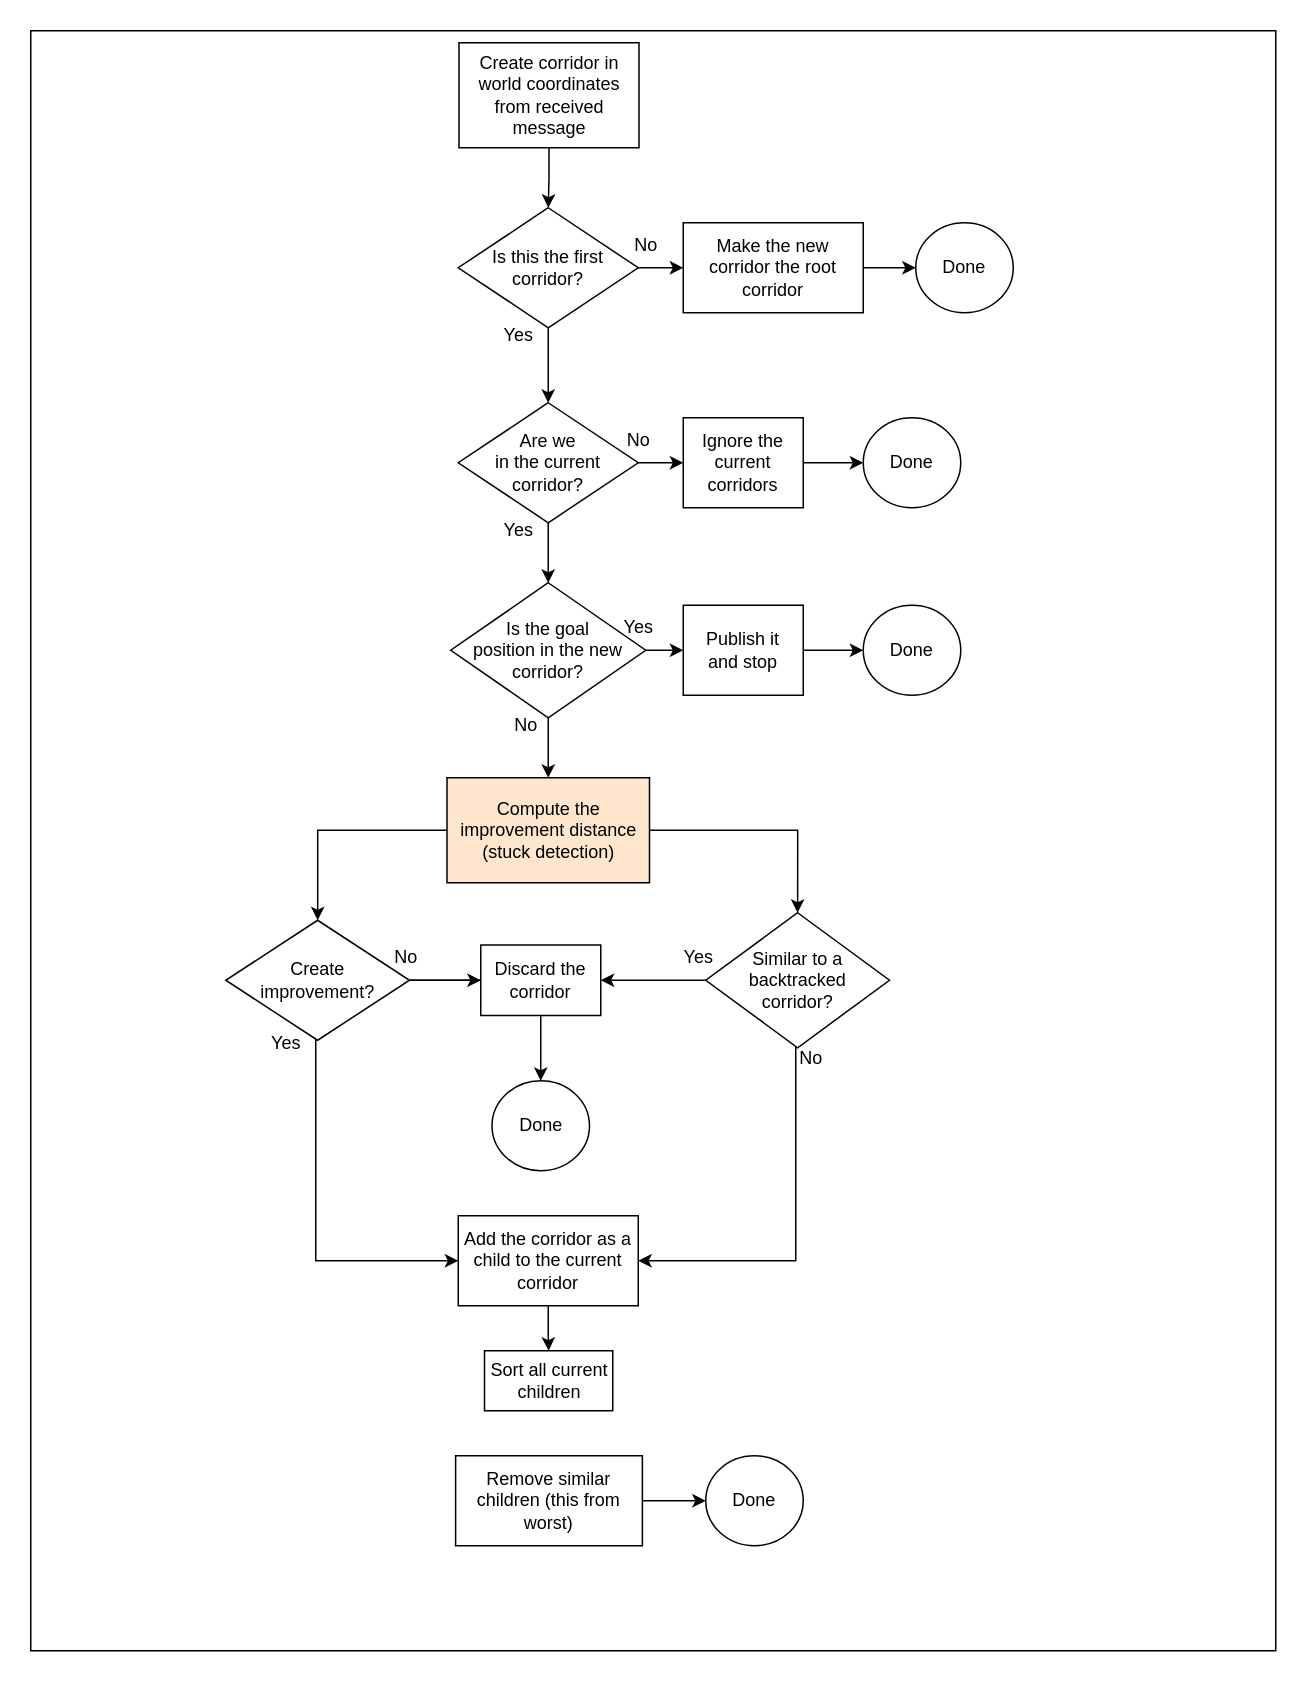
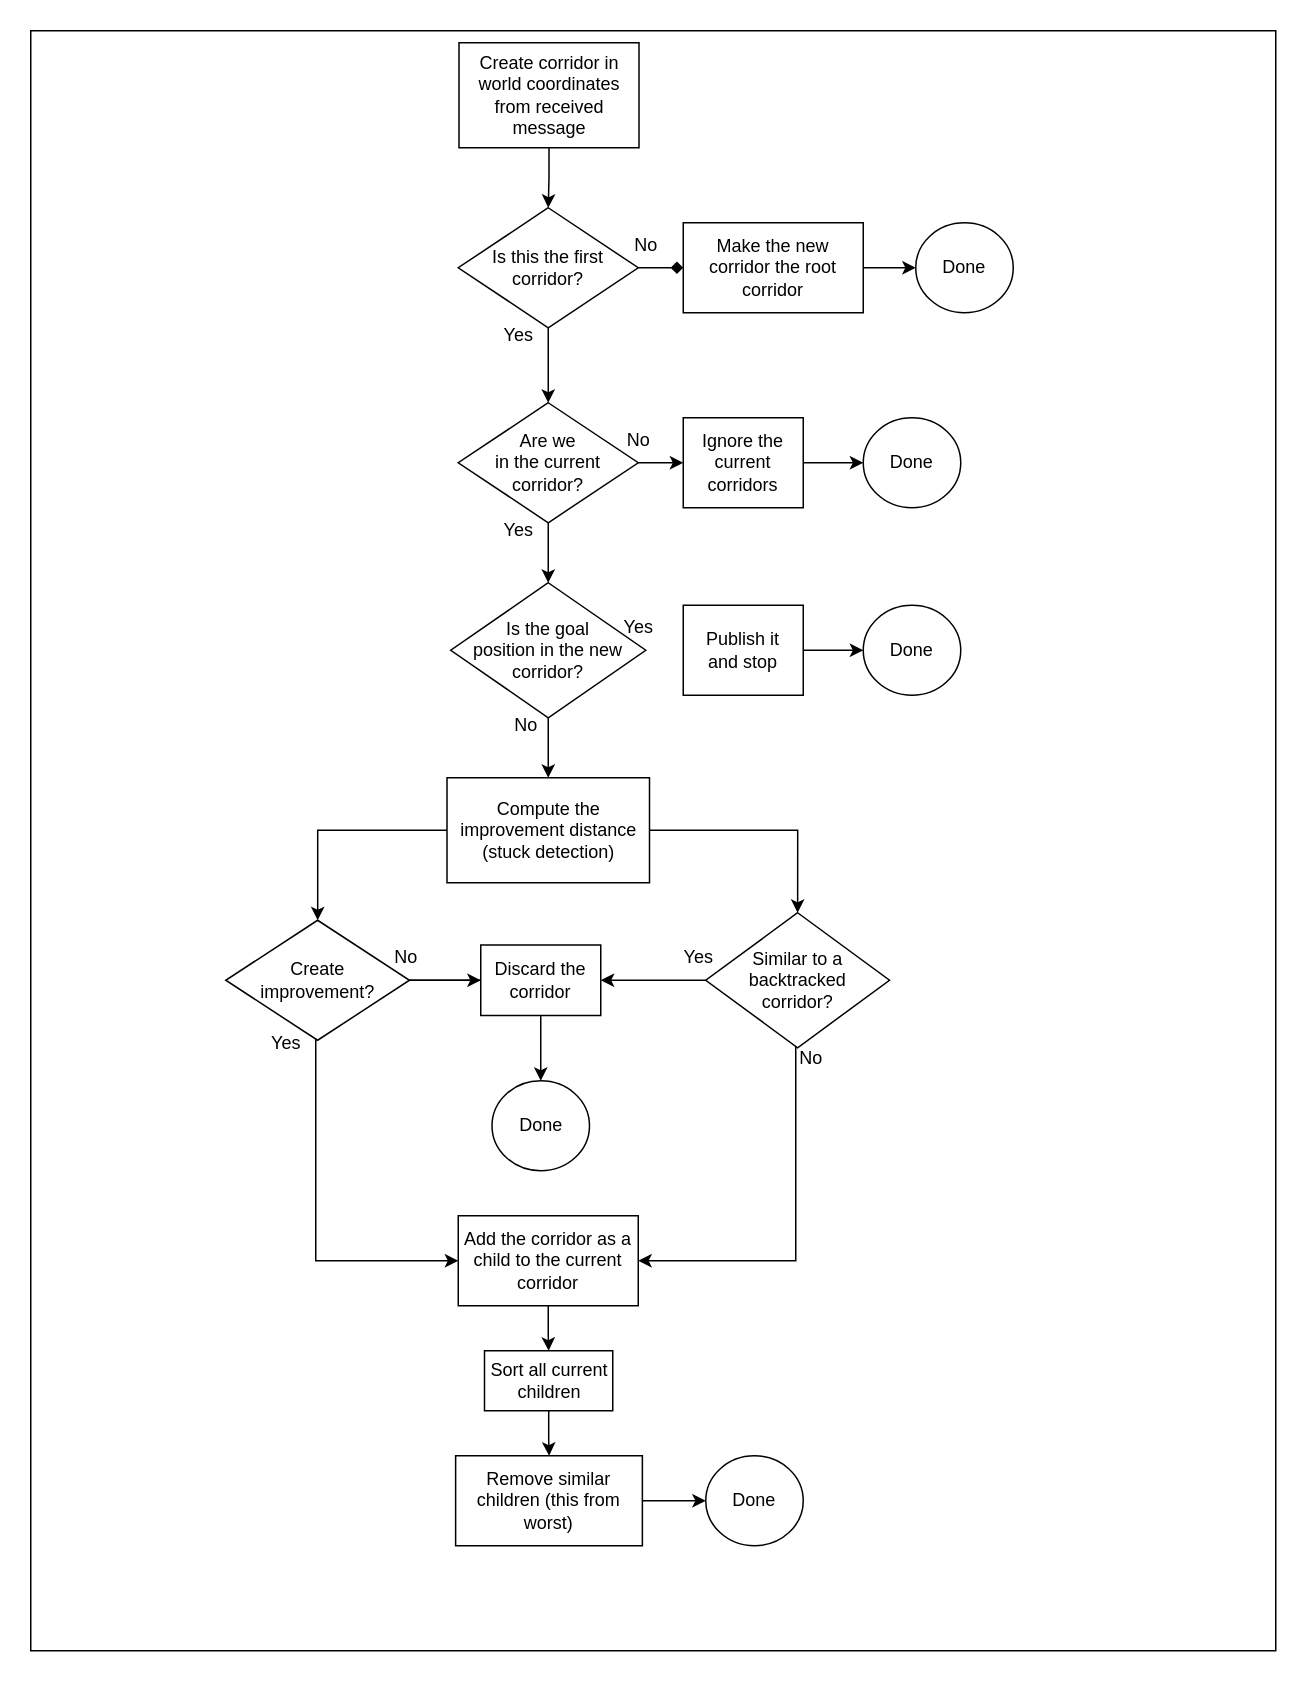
(672, 268) -> (671, 268)
(670, 650) -> none
(548, 830) -> (548, 830)
none -> (549, 1428)
